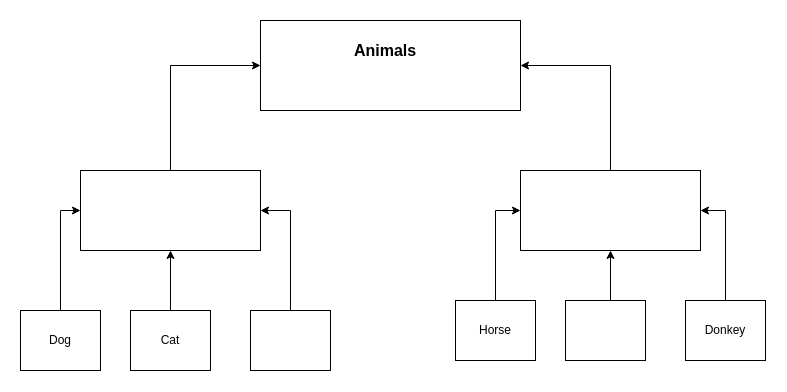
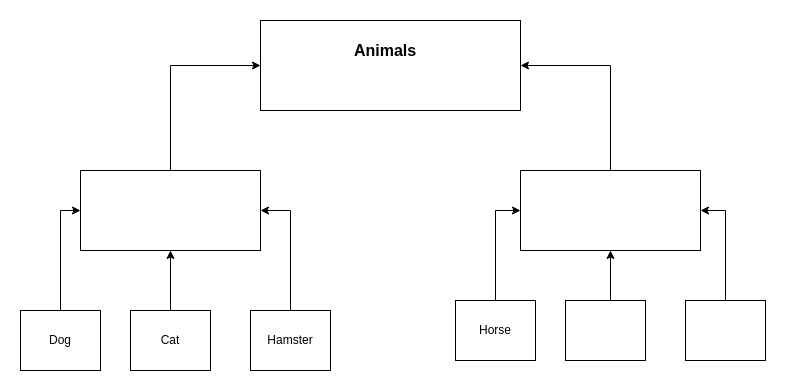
(726, 331) -> none
none -> (291, 341)
